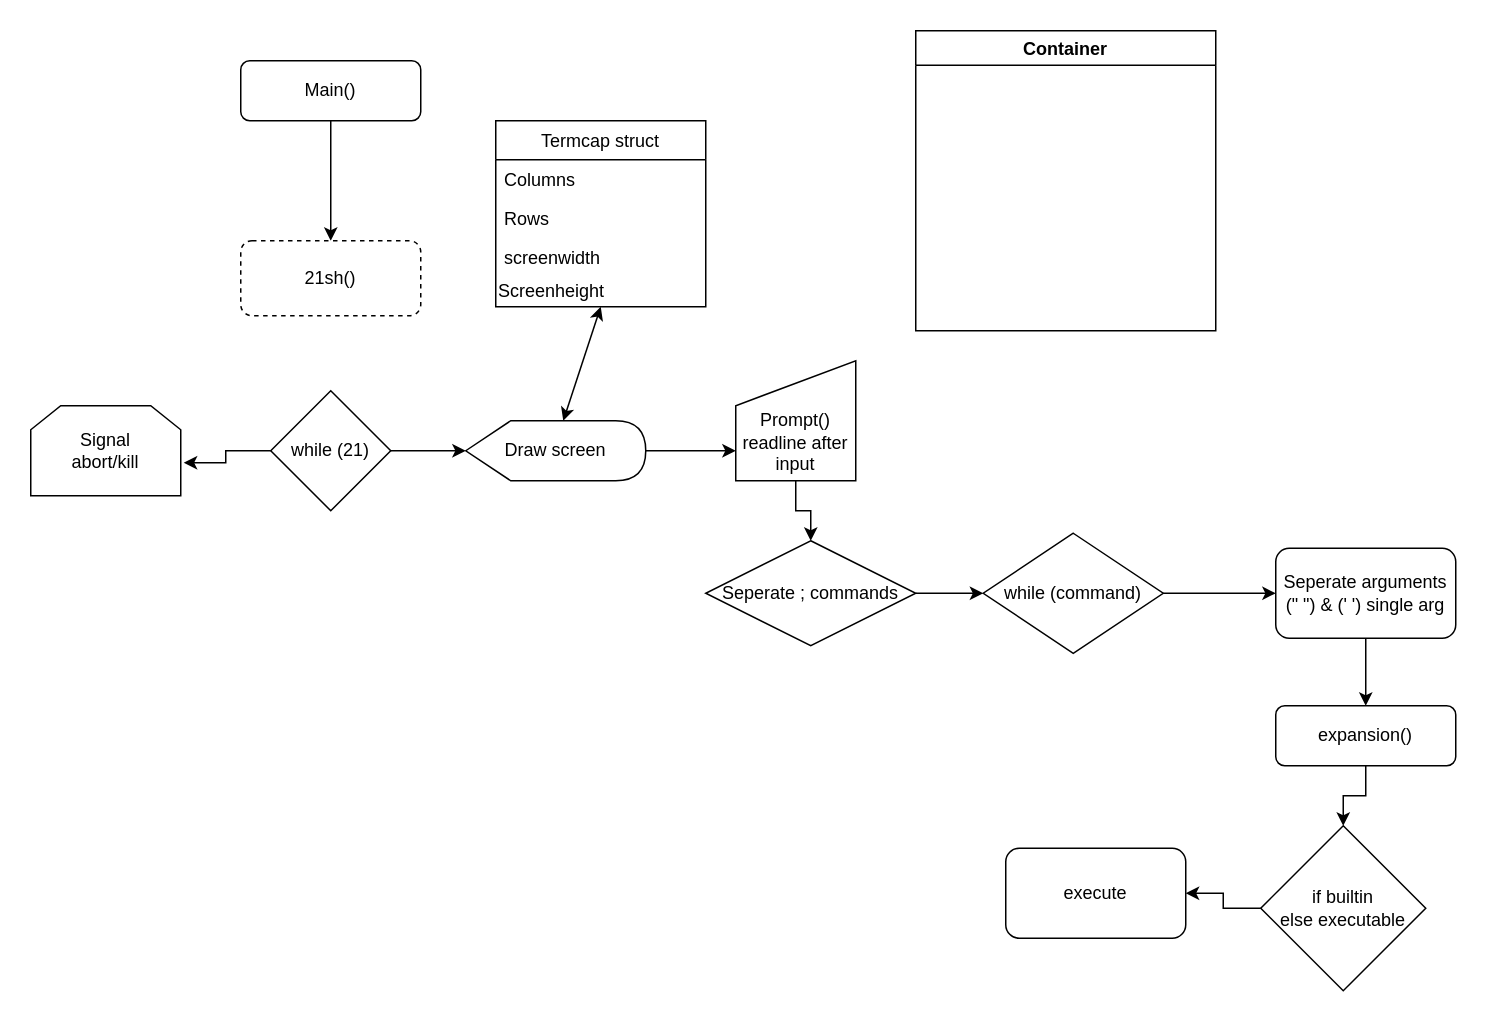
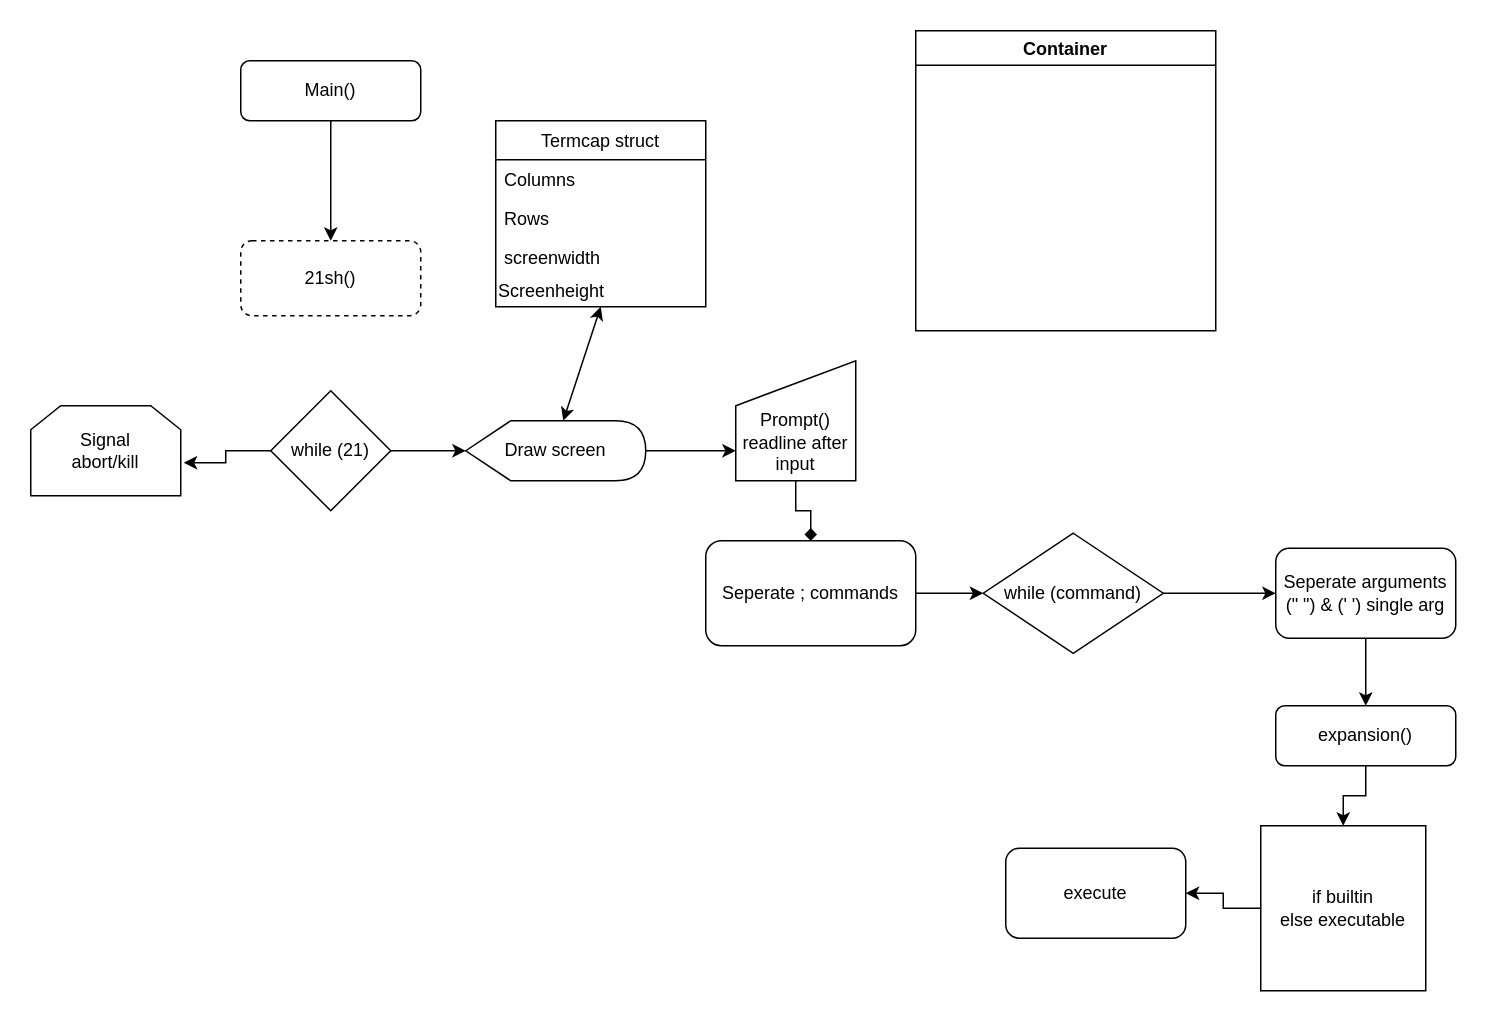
(811, 529) -> (811, 528)
(811, 593) -> (811, 593)
(1343, 908) -> (1343, 908)
